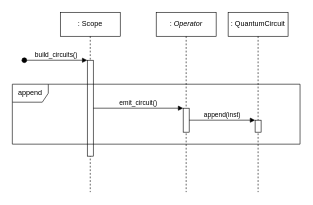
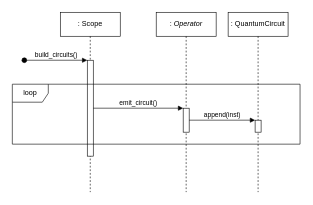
(30, 93) -> (30, 93)
